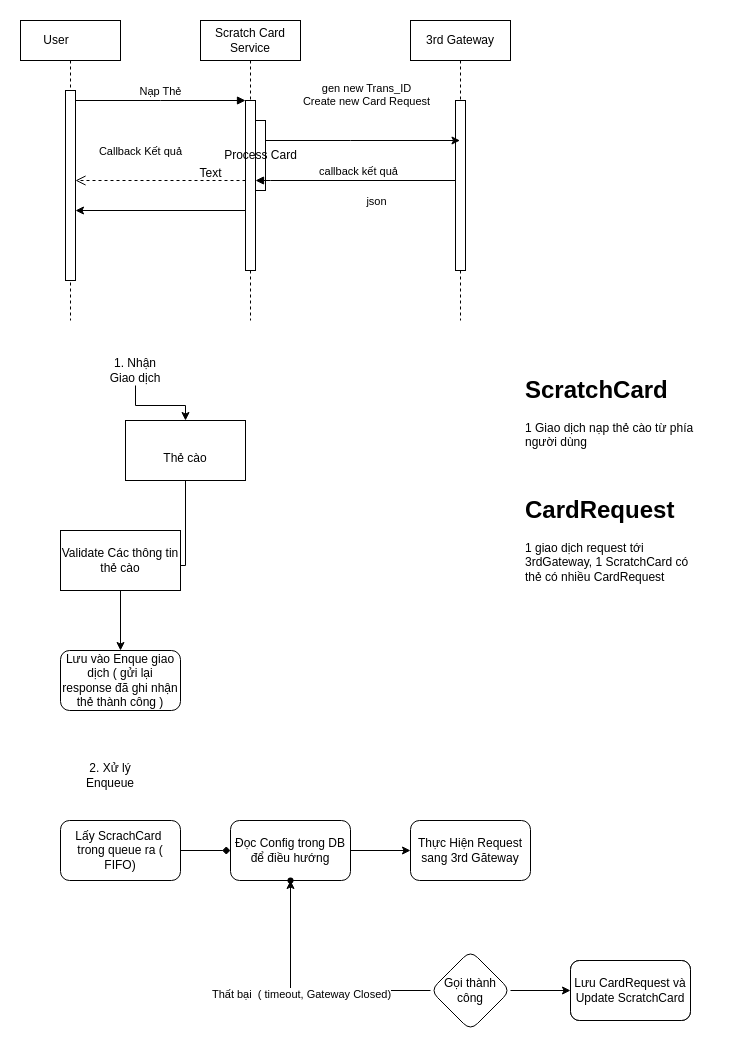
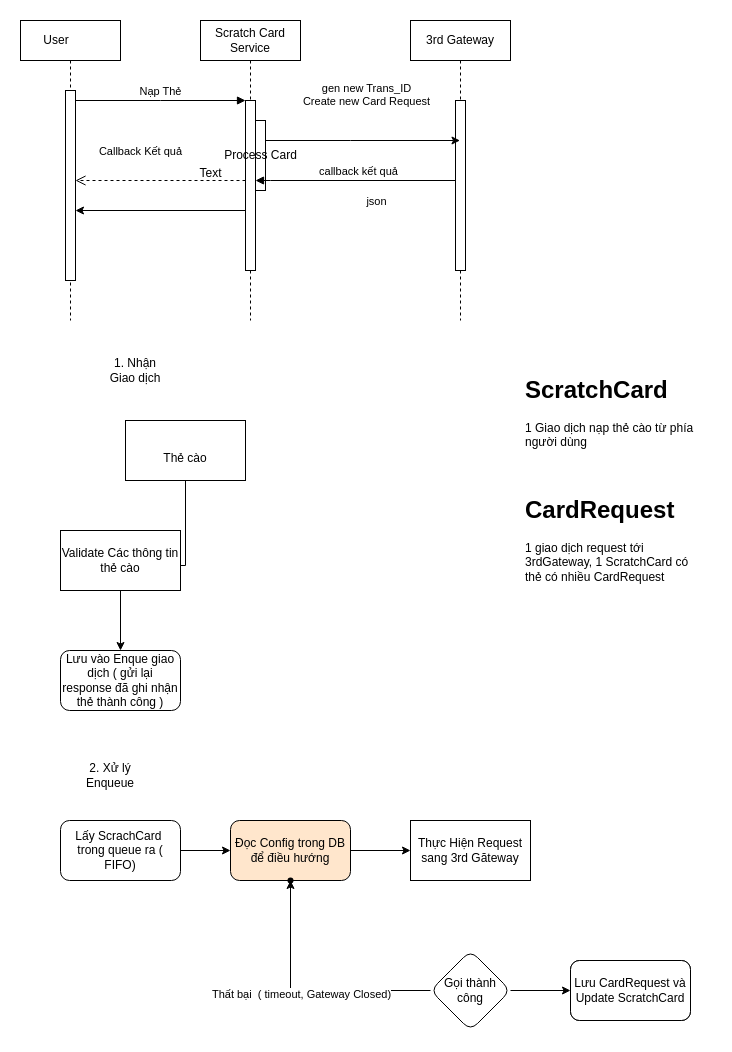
(155, 406) -> none
(222, 851) -> (222, 851)
(291, 851) -> (291, 851)
(471, 851) -> (471, 851)
